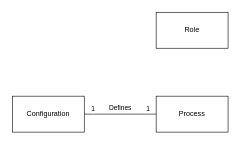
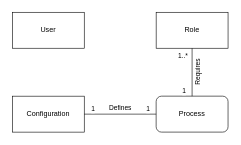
none -> (48, 30)
none -> (192, 72)
(192, 114) -> (192, 114)
